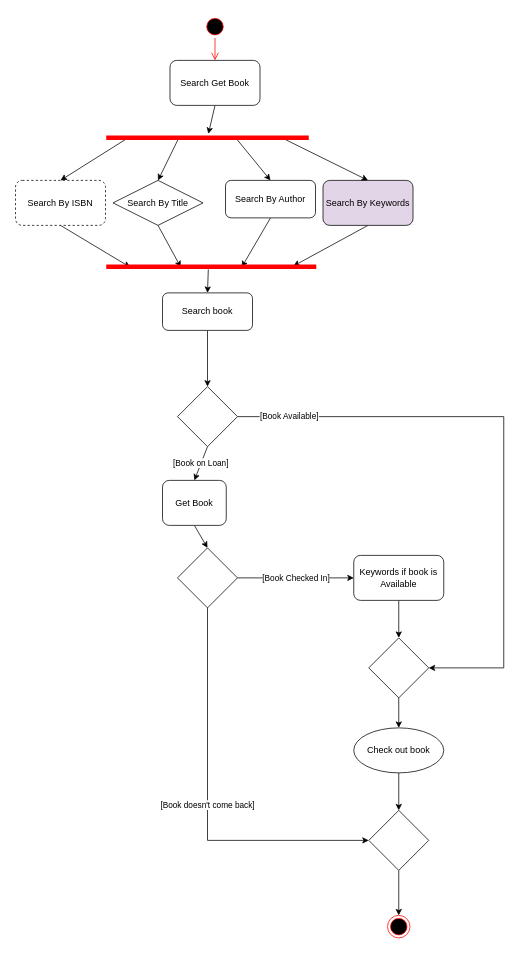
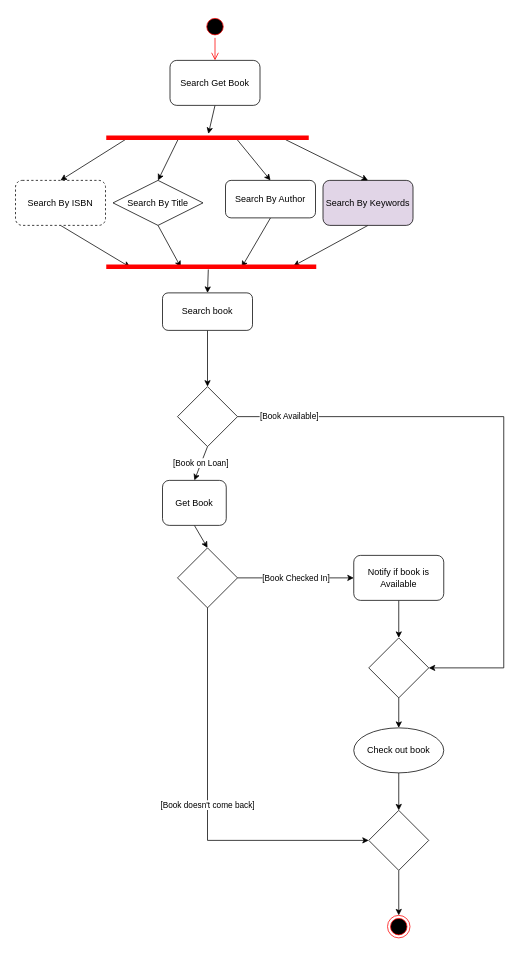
(399, 578) -> (399, 578)
